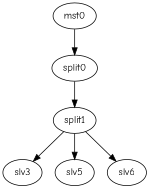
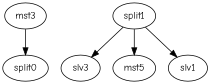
(75, 16) -> (26, 16)
(75, 91) -> none
(75, 173) -> (134, 68)
(127, 173) -> (188, 68)
